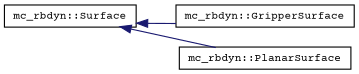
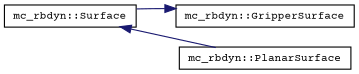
(162, 24) -> (151, 9)
